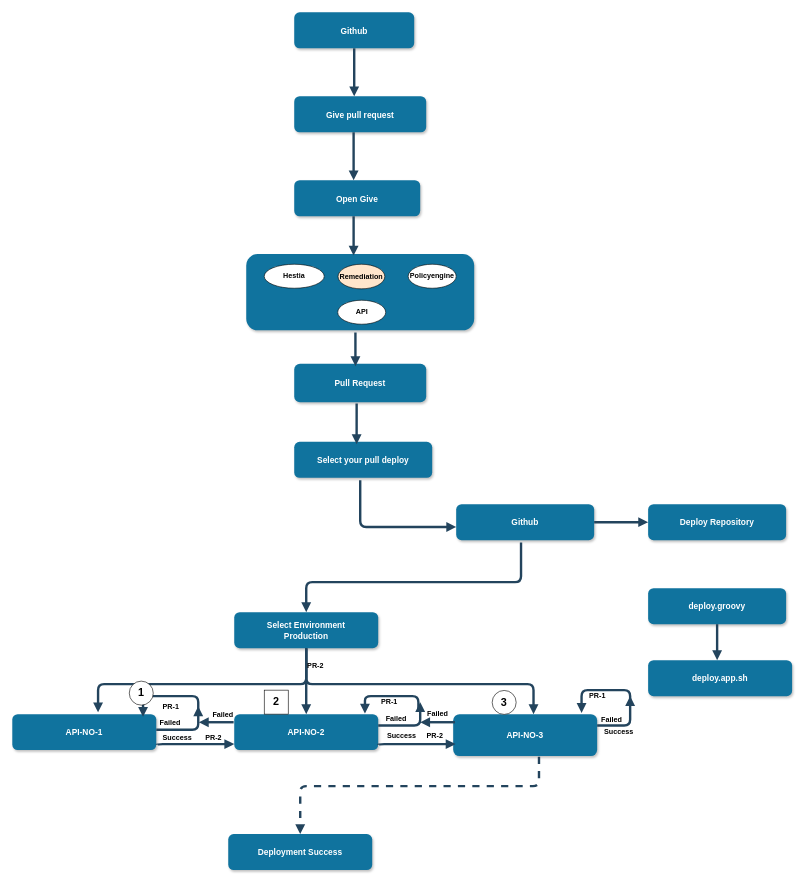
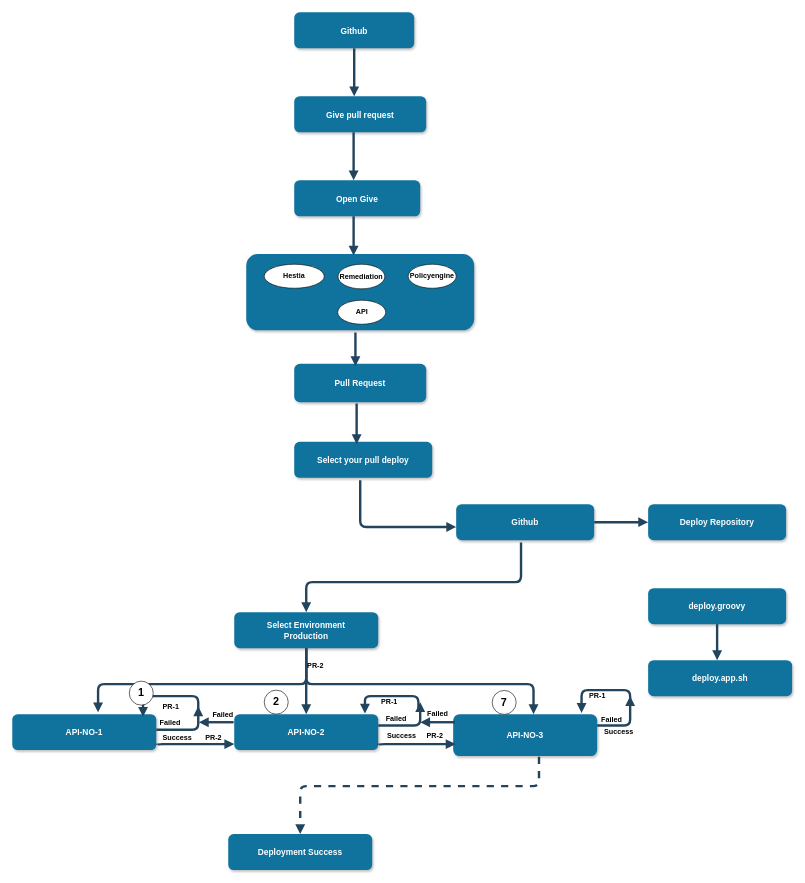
(362, 277) -> (362, 277)
(276, 702) -> (276, 702)
(504, 703) -> (504, 703)
